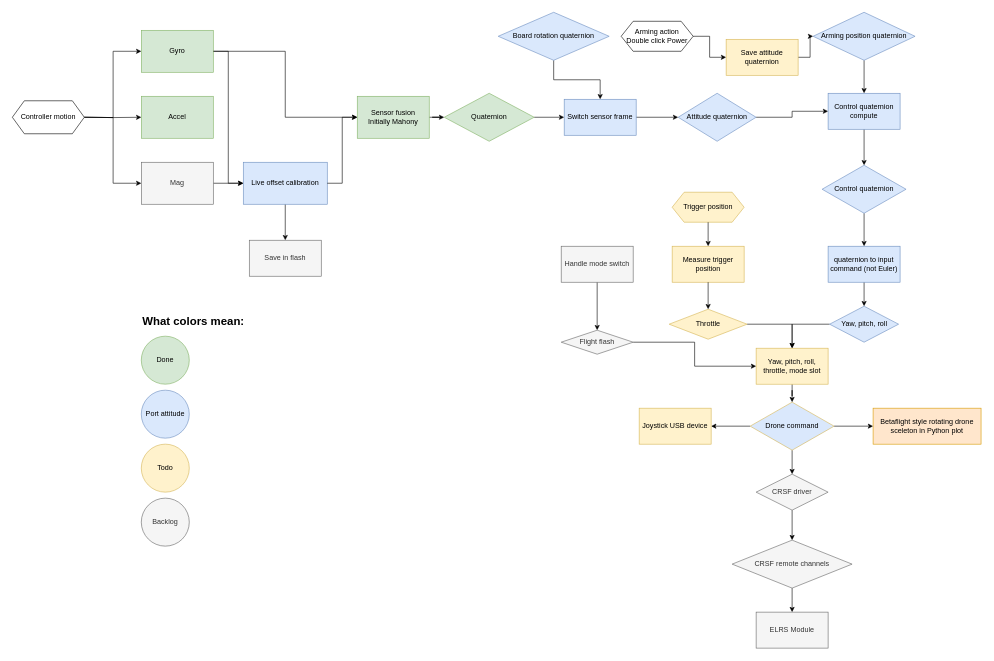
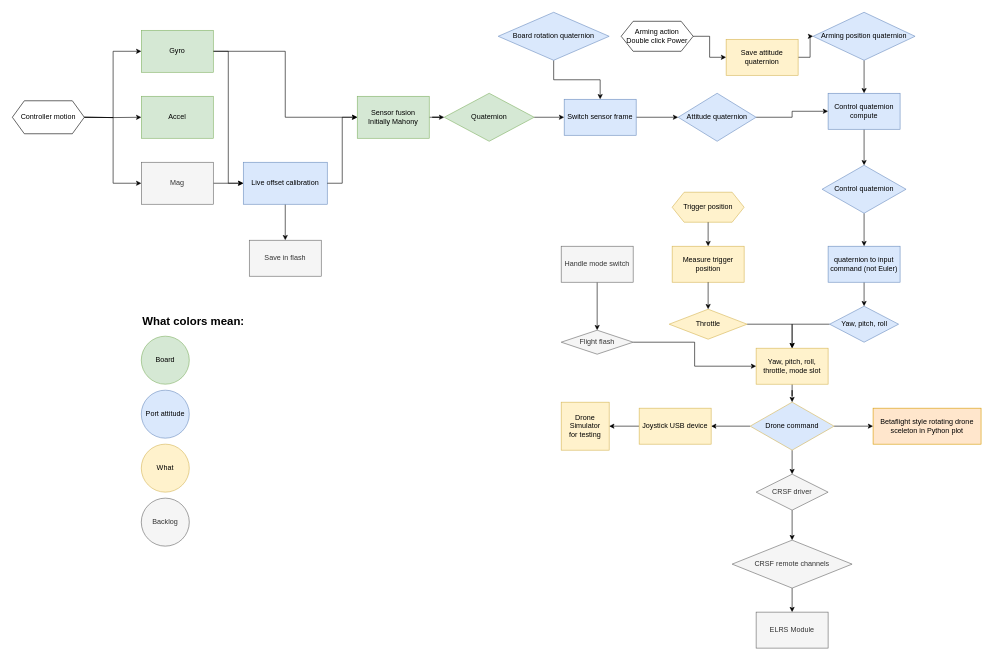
(165, 360) -> (165, 360)
none -> (585, 426)
none -> (614, 426)
(165, 468) -> (165, 468)
